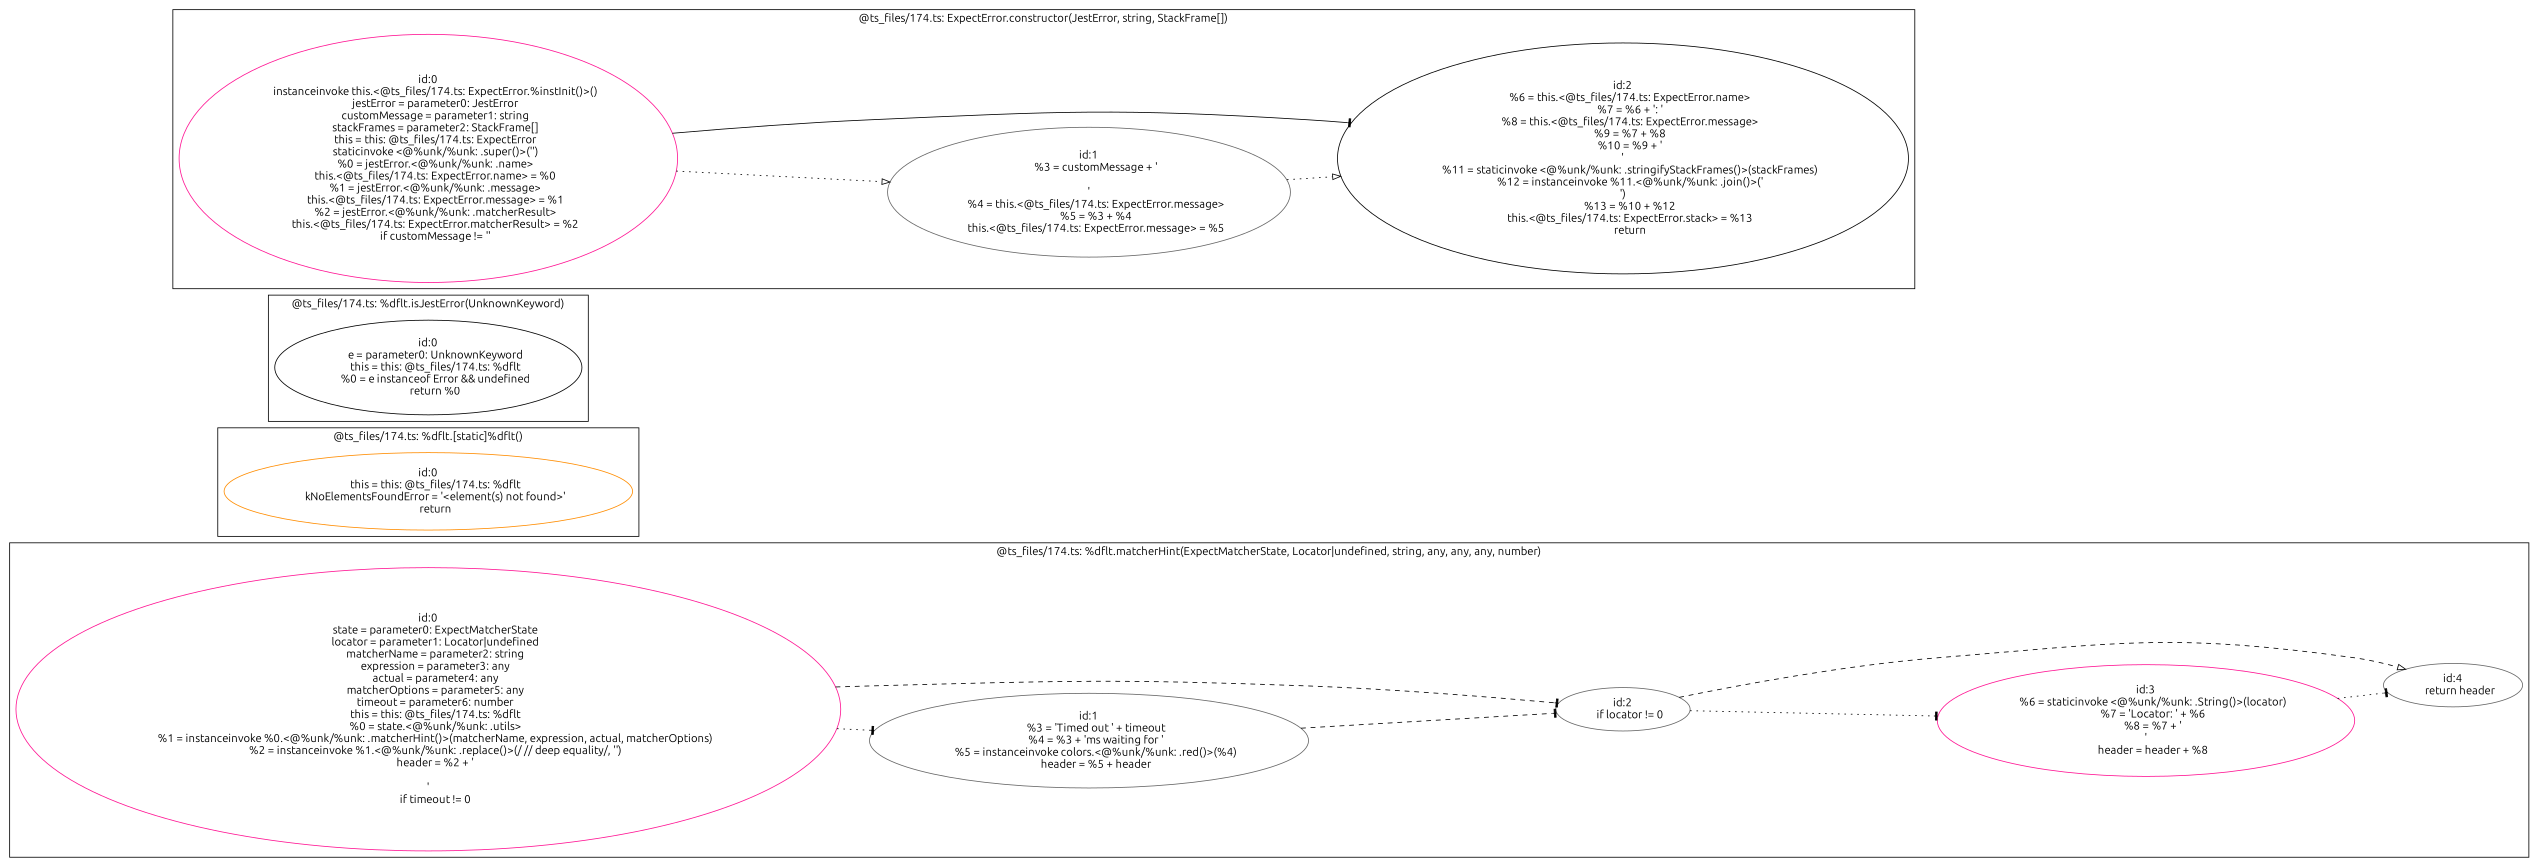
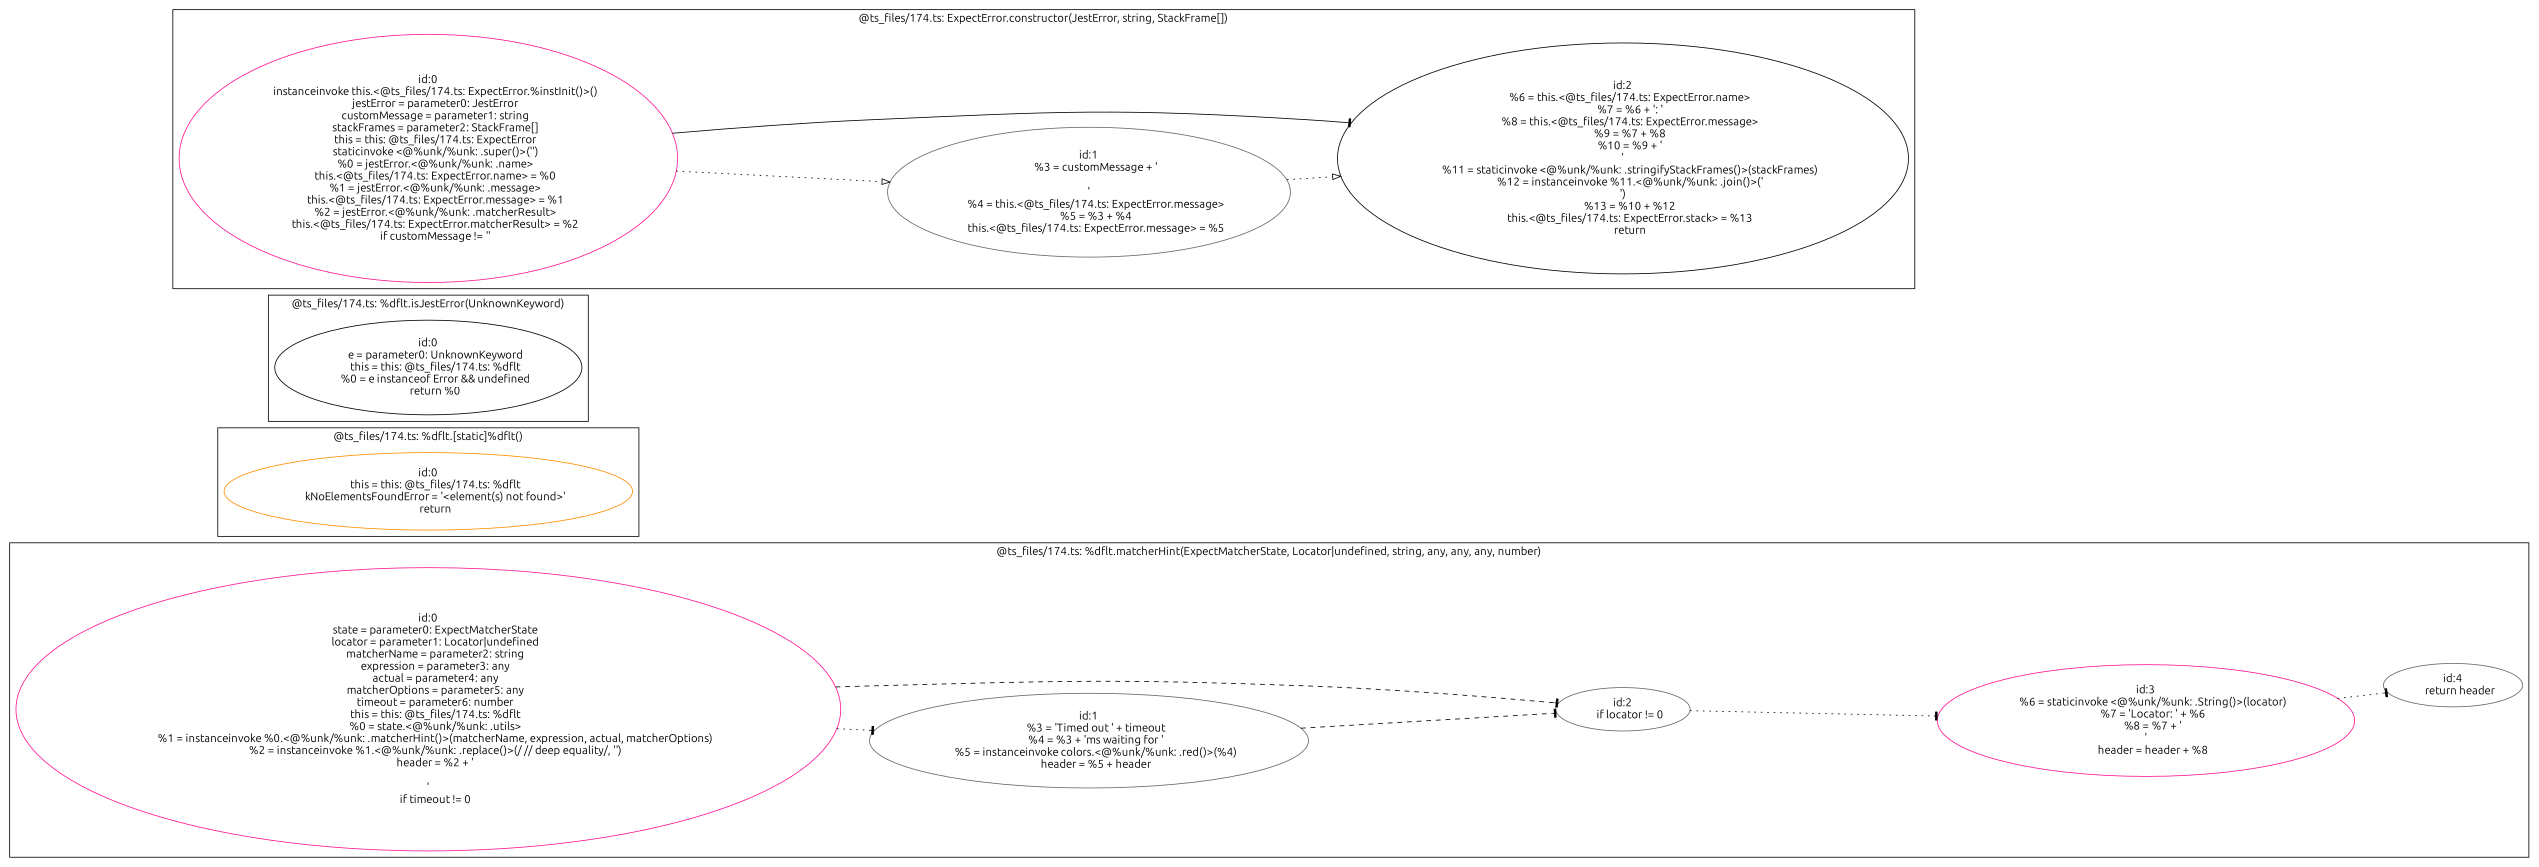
(2038, 649) -> none
